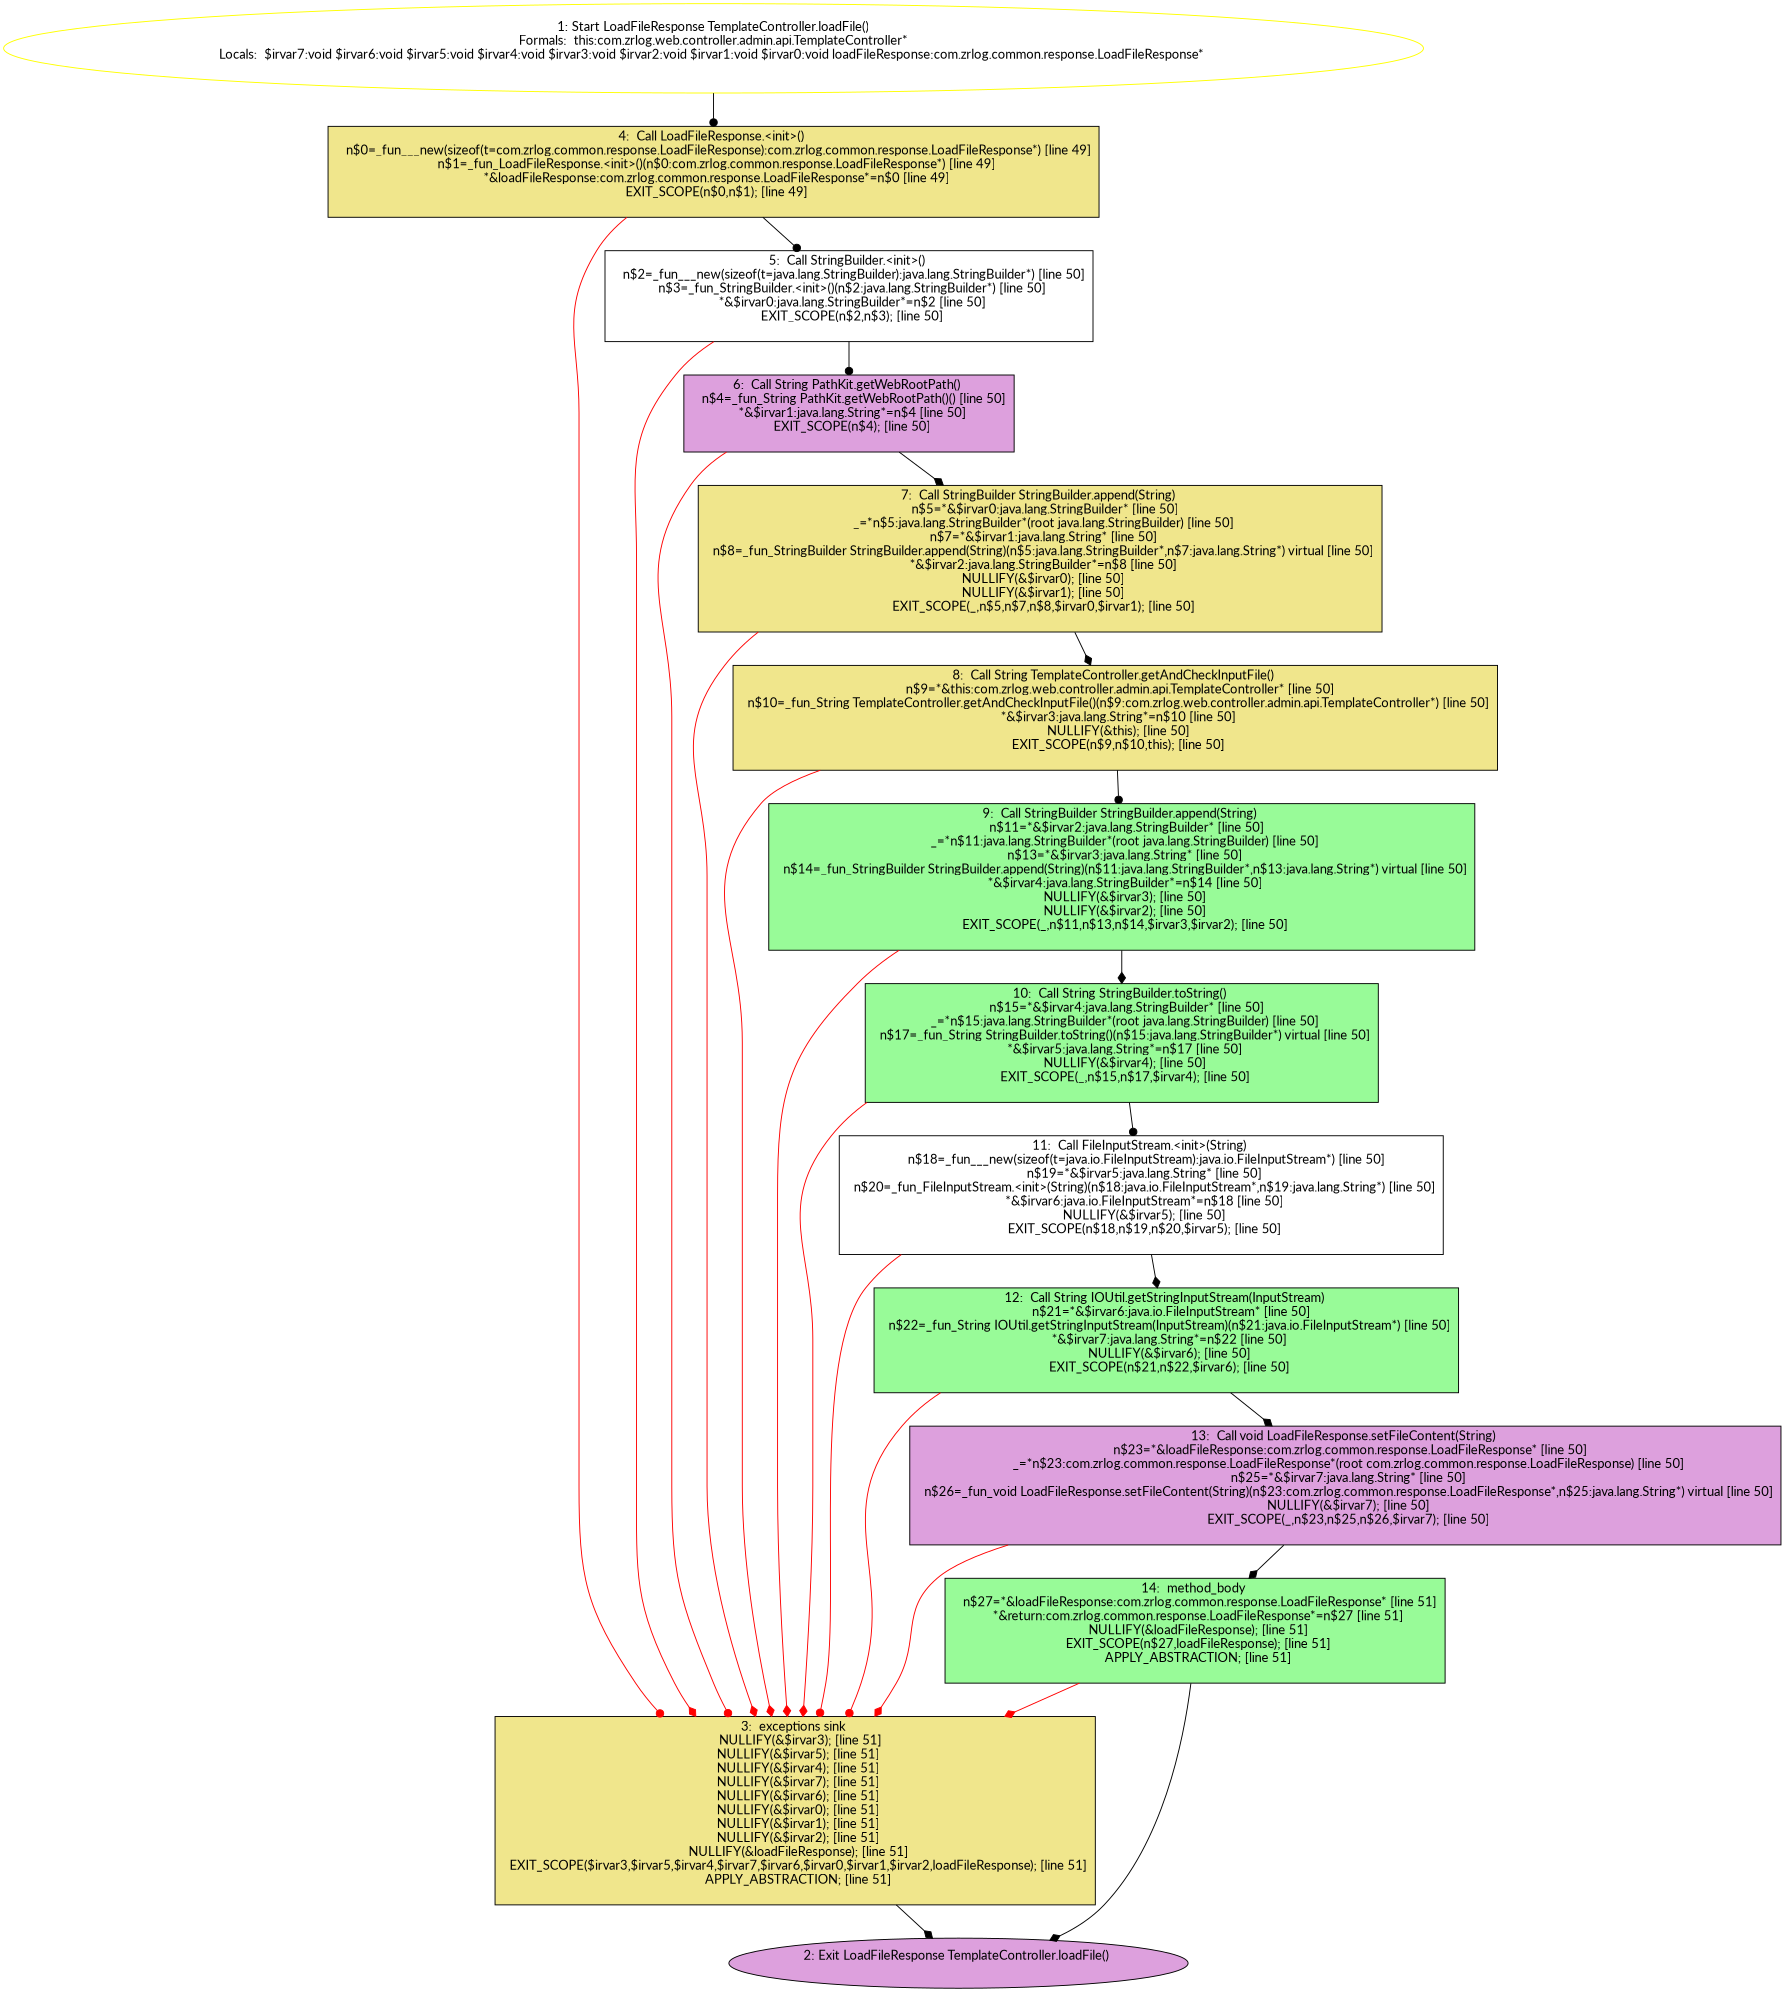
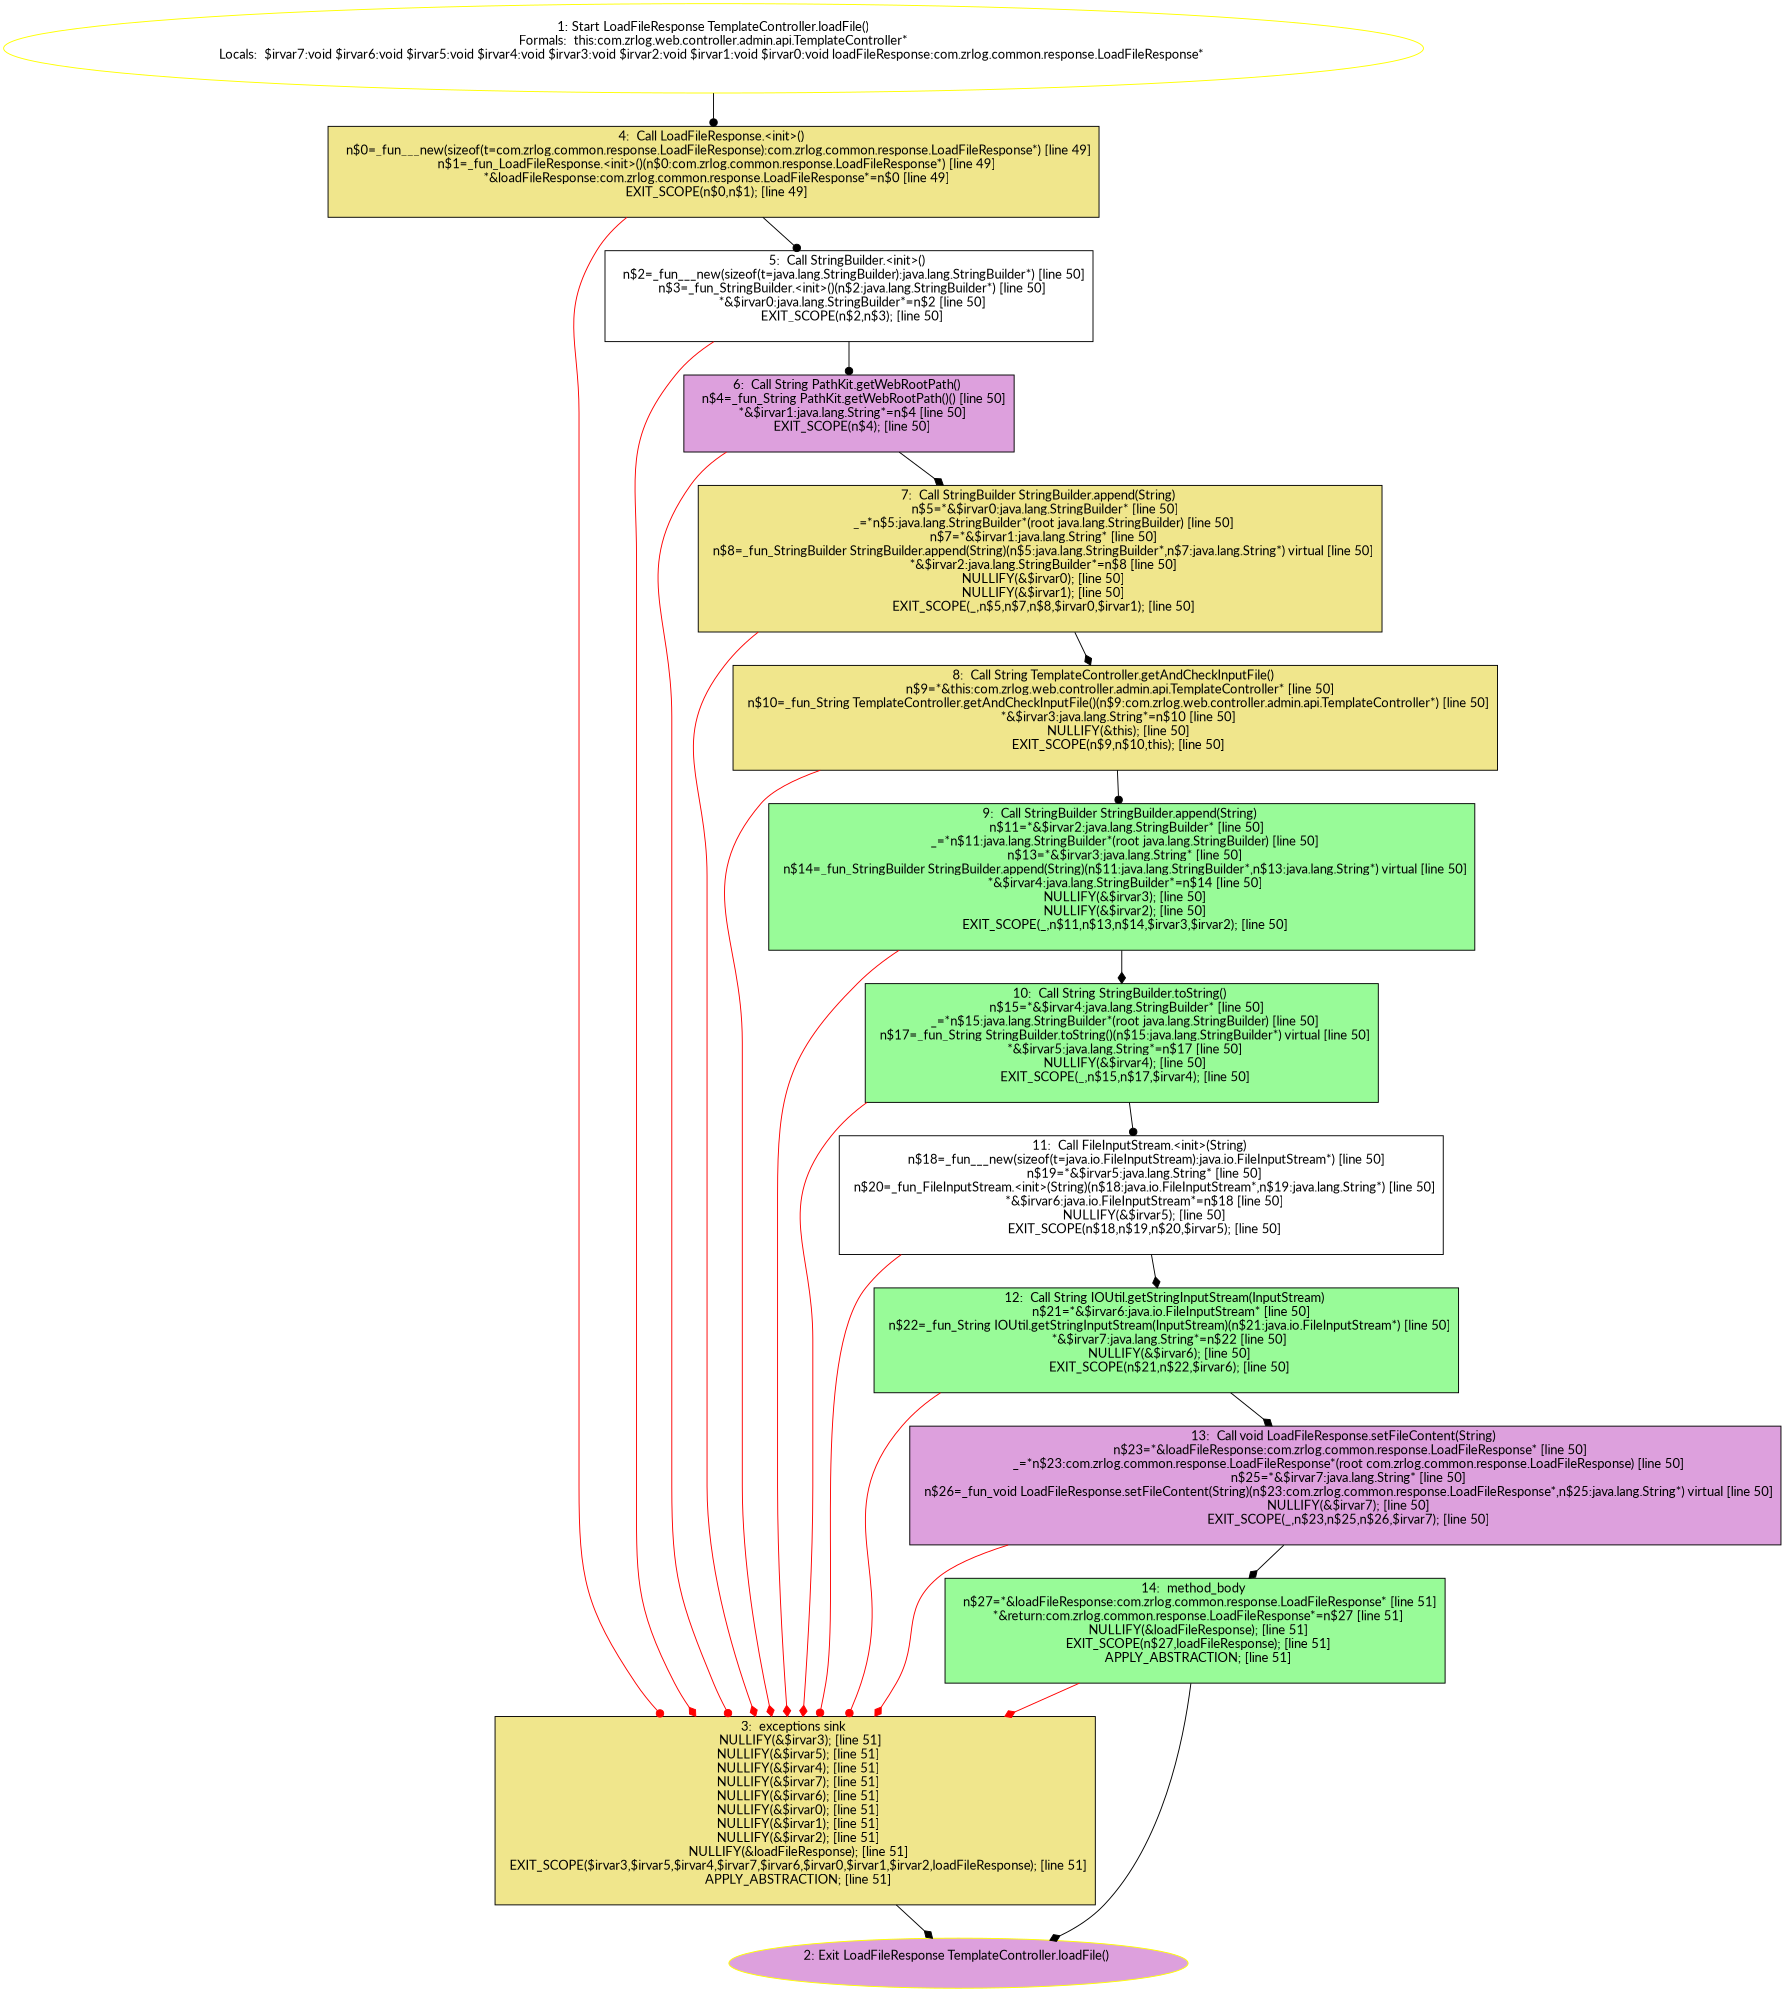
(958, 1963) -> (958, 1963)
